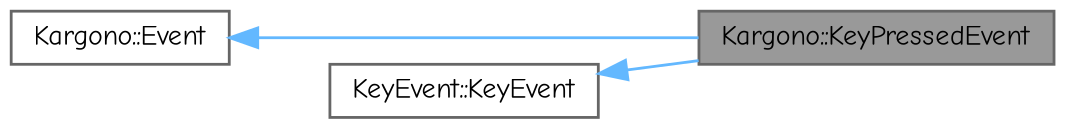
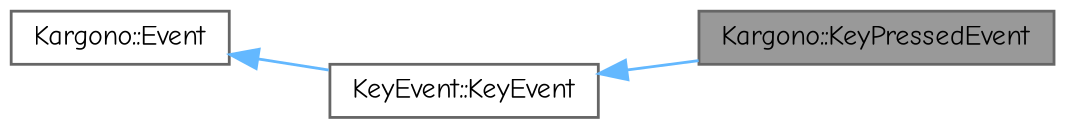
(478, 38) -> (293, 64)
